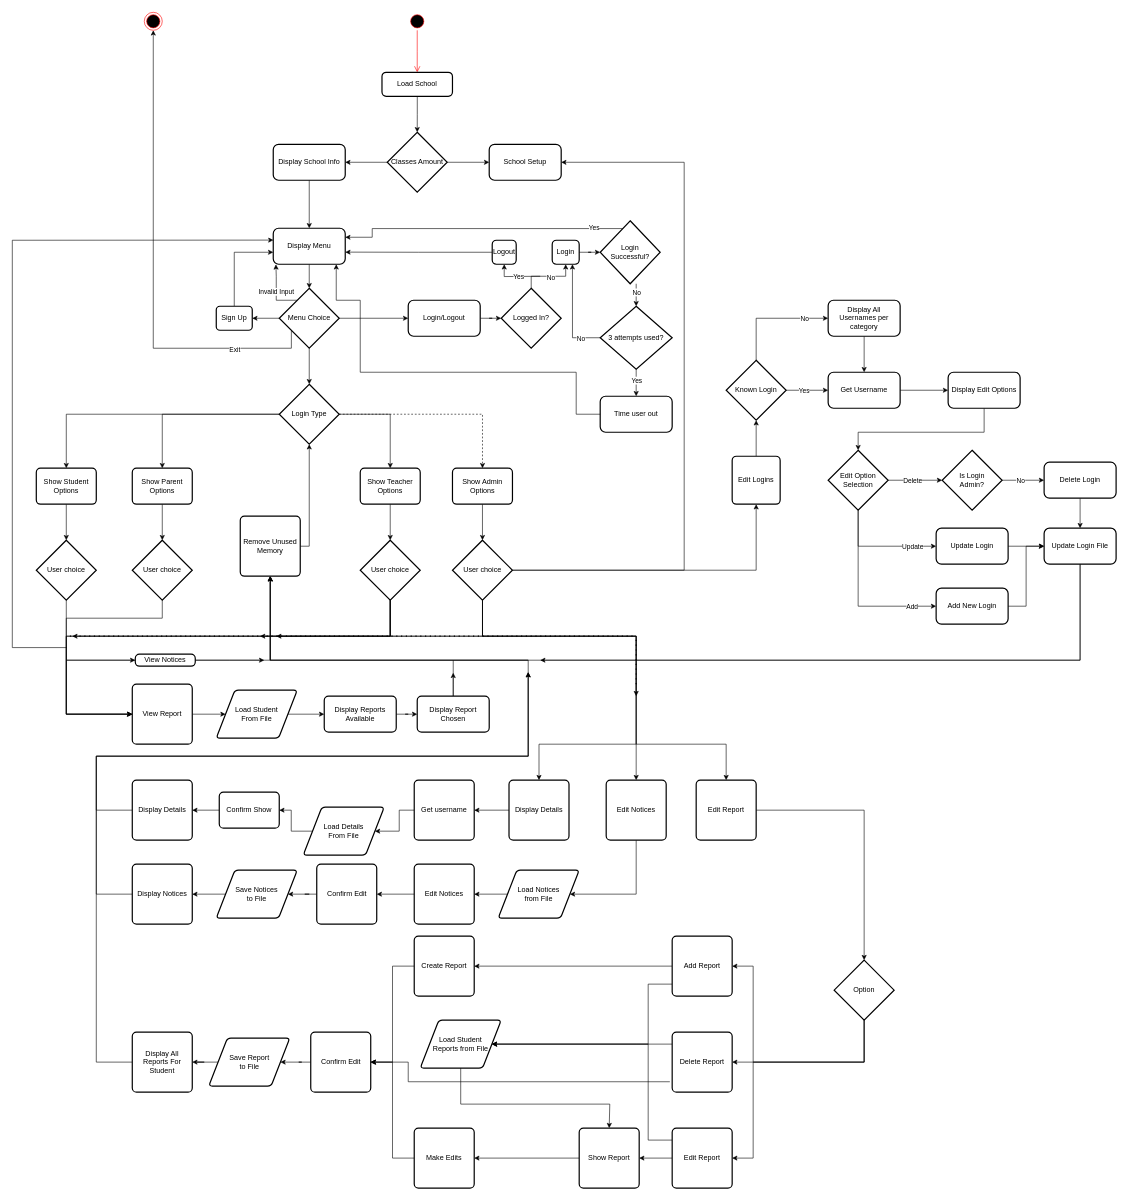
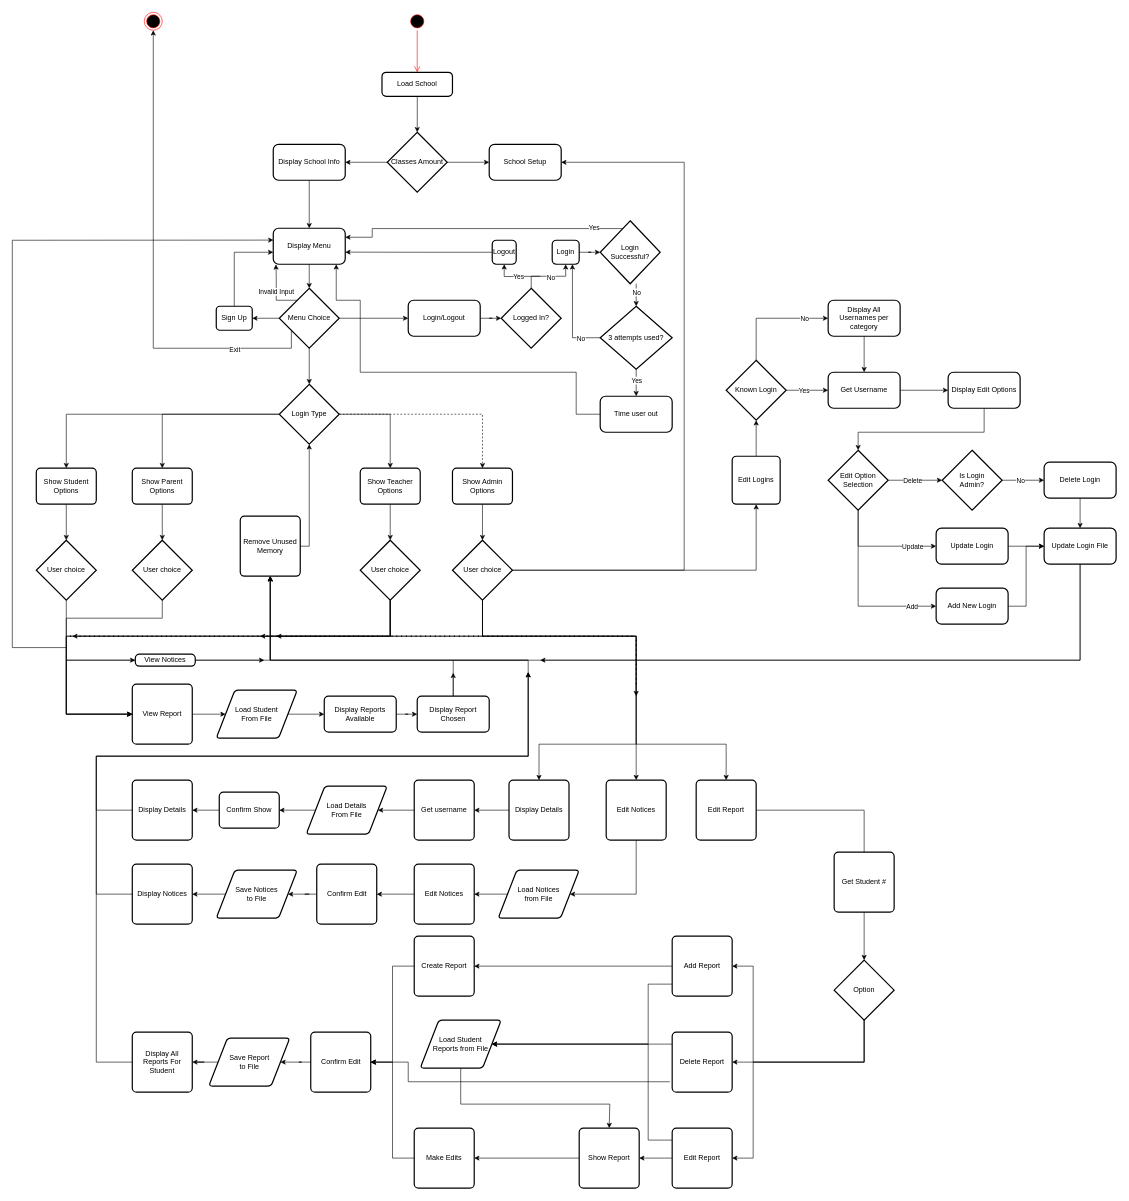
(344, 831) -> (347, 810)
none -> (864, 882)
